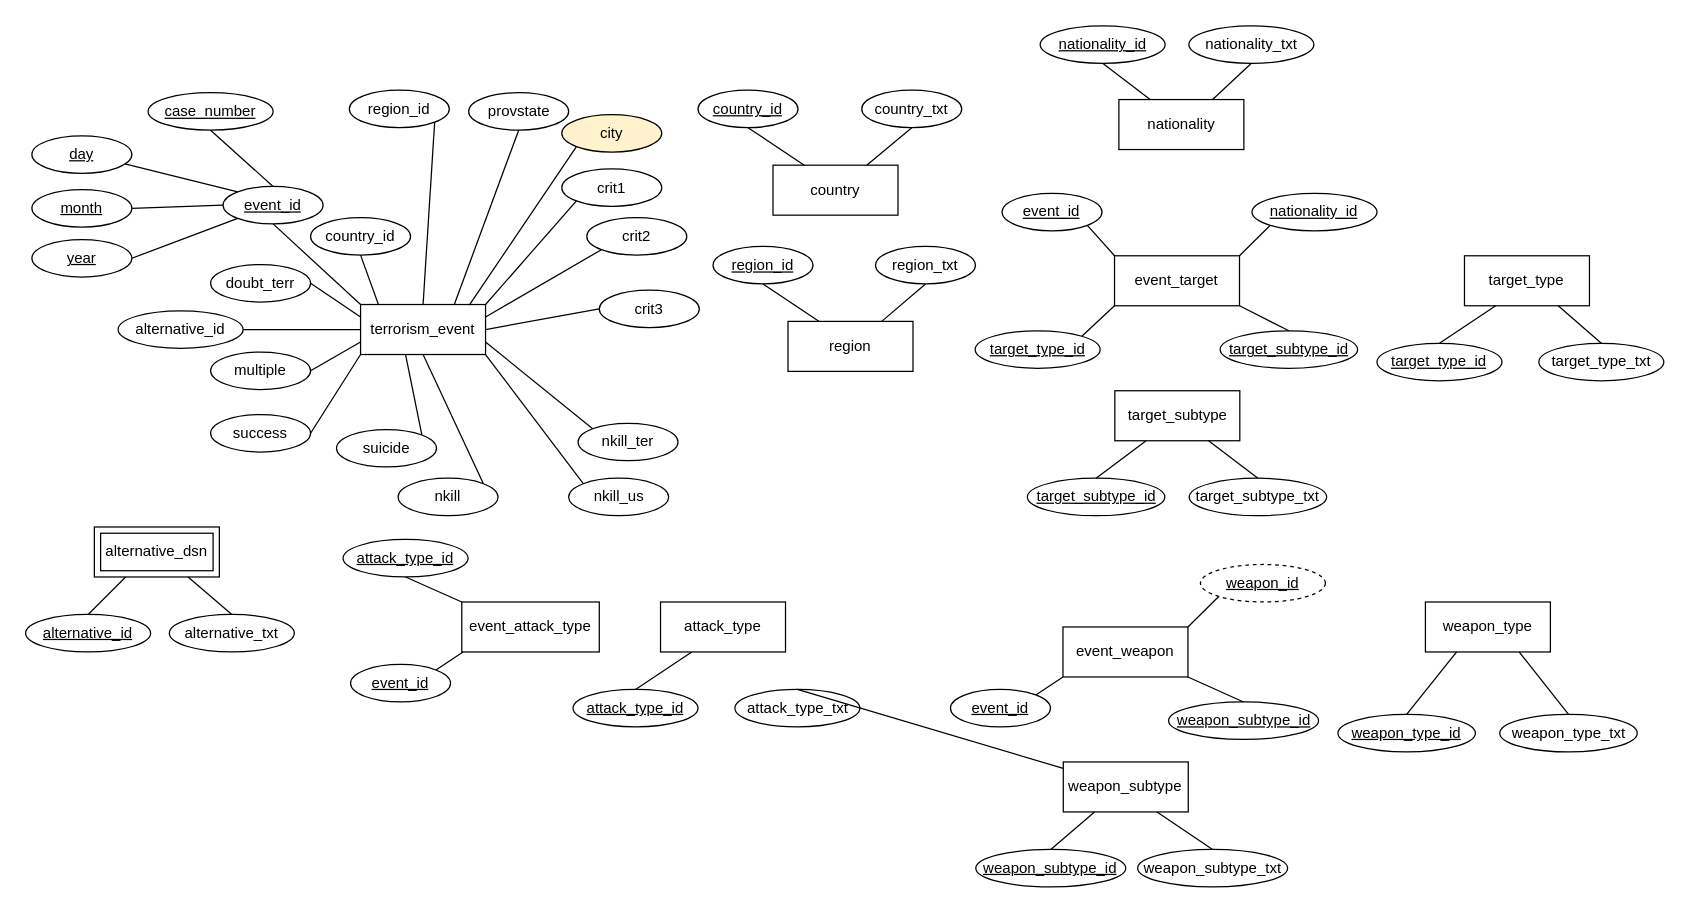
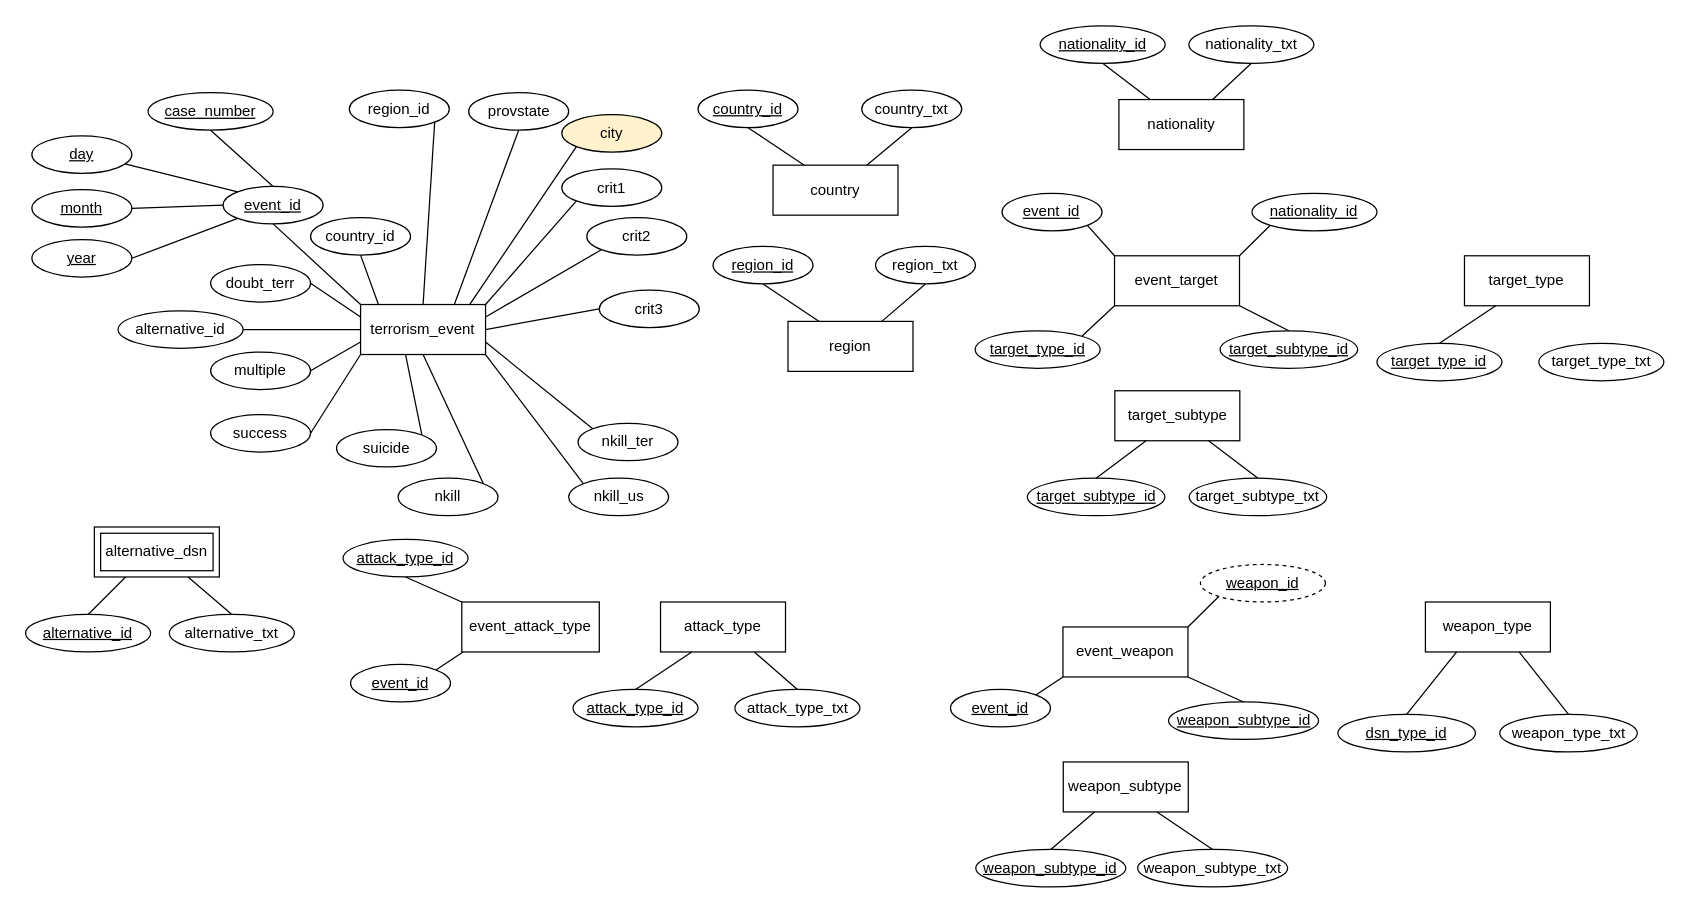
(1580, 325) -> none
(930, 729) -> (776, 671)
(1407, 733) -> (1407, 733)
